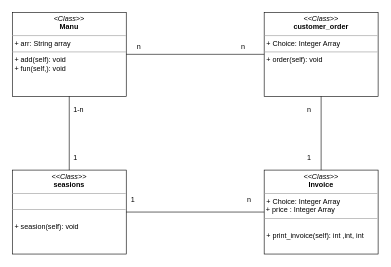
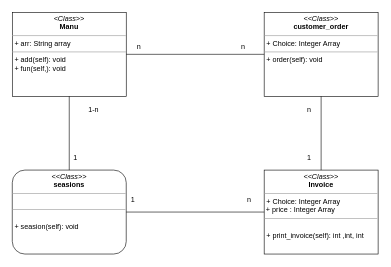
(81, 110) -> (96, 110)
(69, 212) -> (69, 212)
